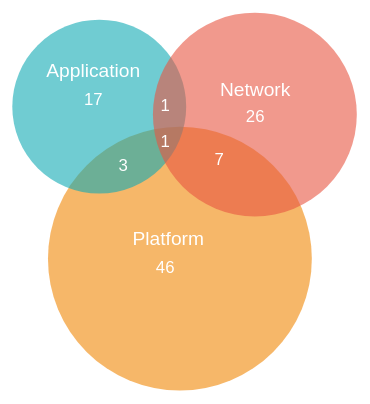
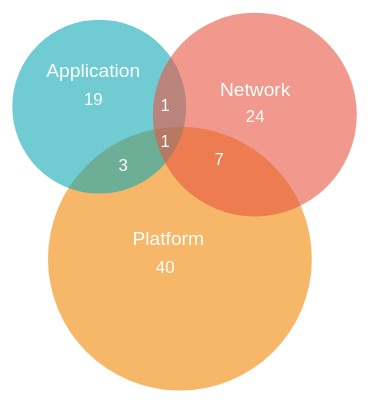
(94, 95) -> (94, 95)
(256, 112) -> (256, 112)
(166, 263) -> (166, 263)
